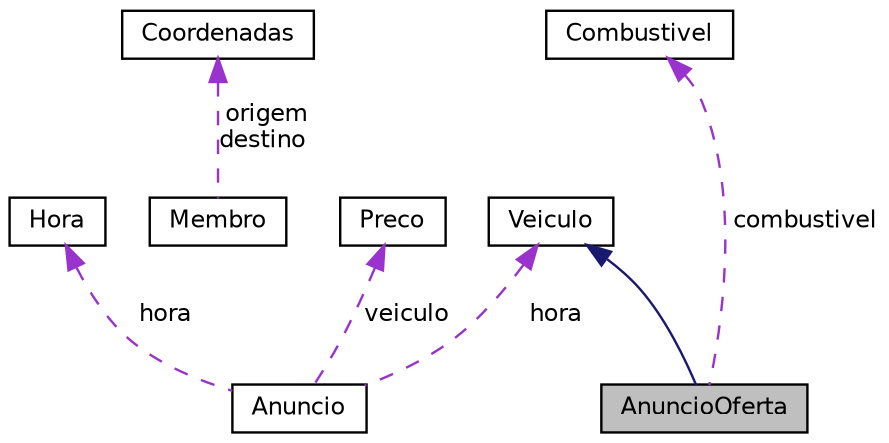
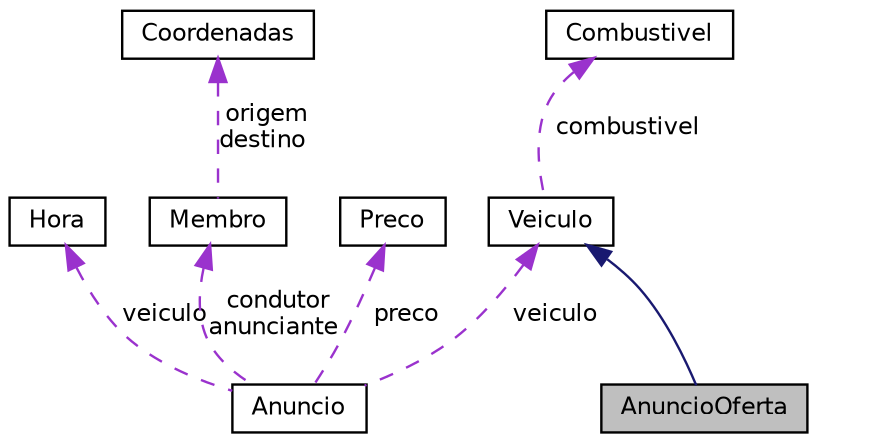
(725, 227) -> (540, 130)
(162, 315) -> (162, 315)
(404, 315) -> (404, 315)
(552, 315) -> (552, 315)
none -> (206, 336)
